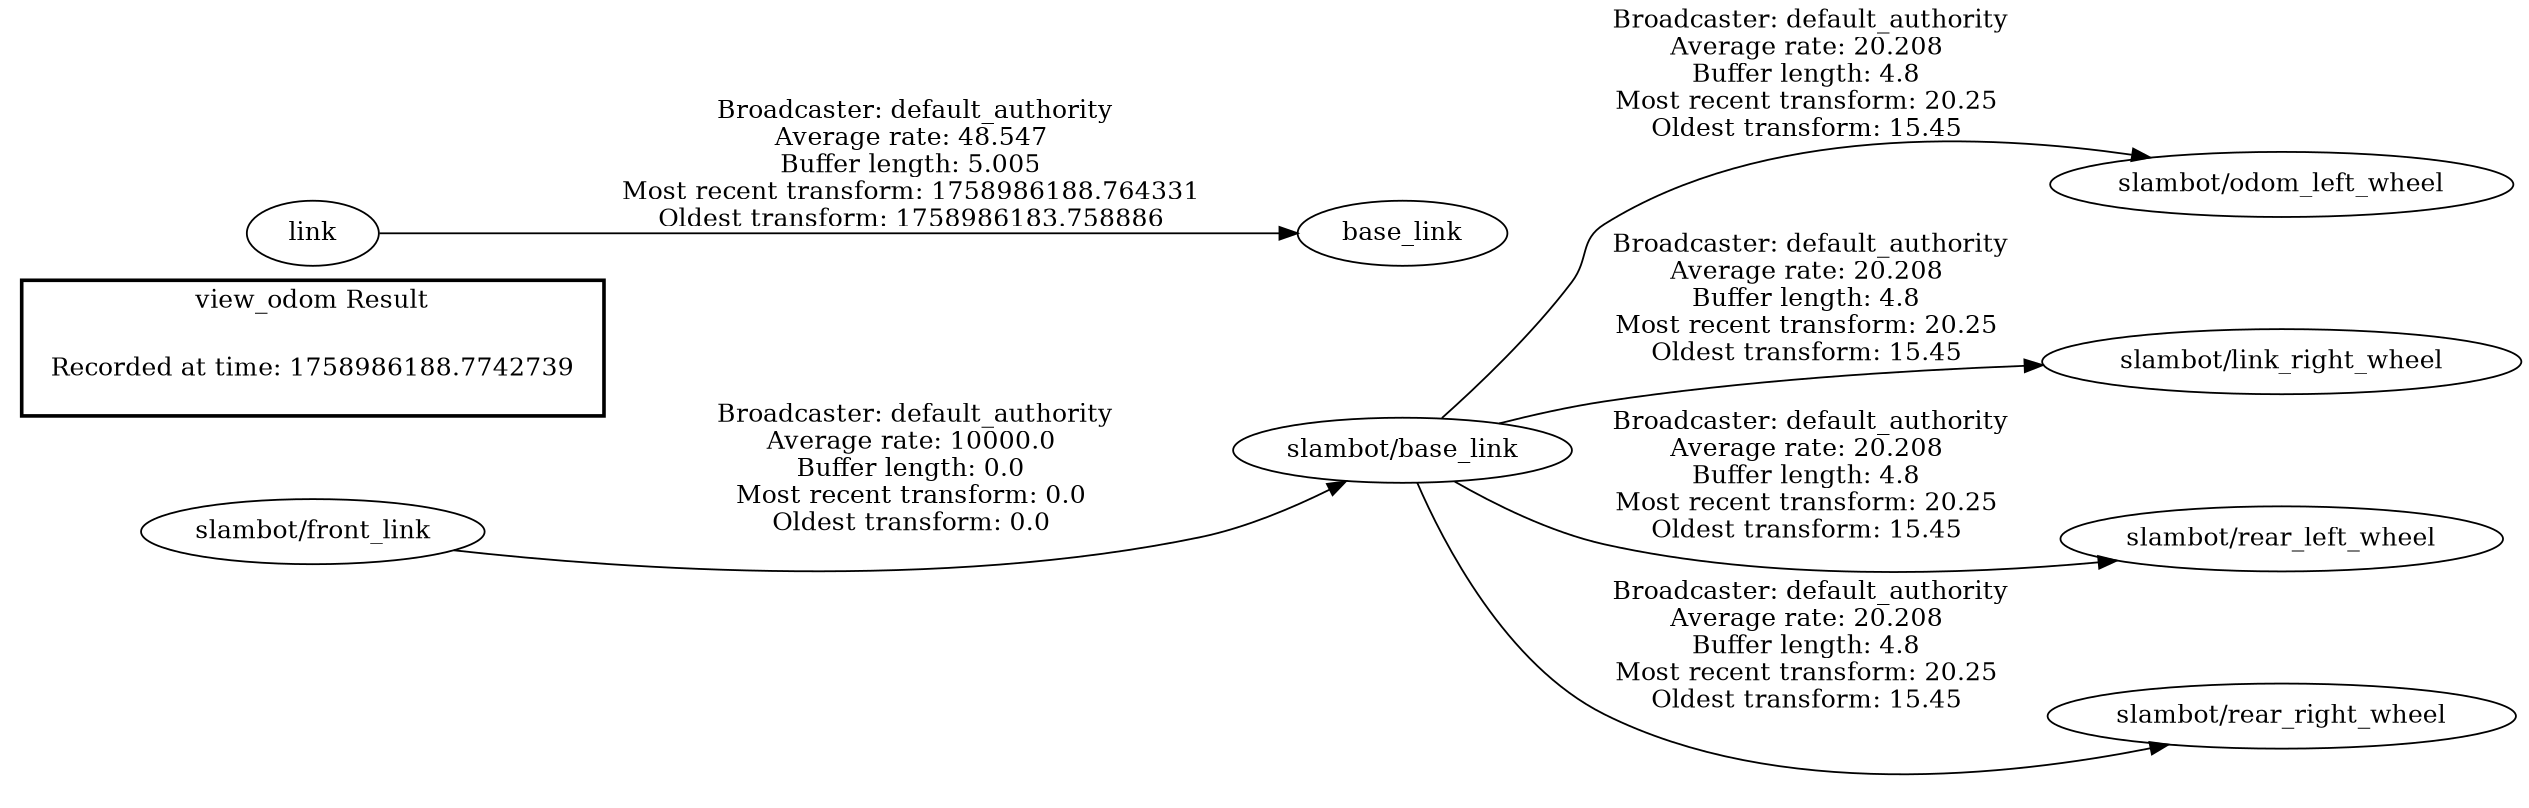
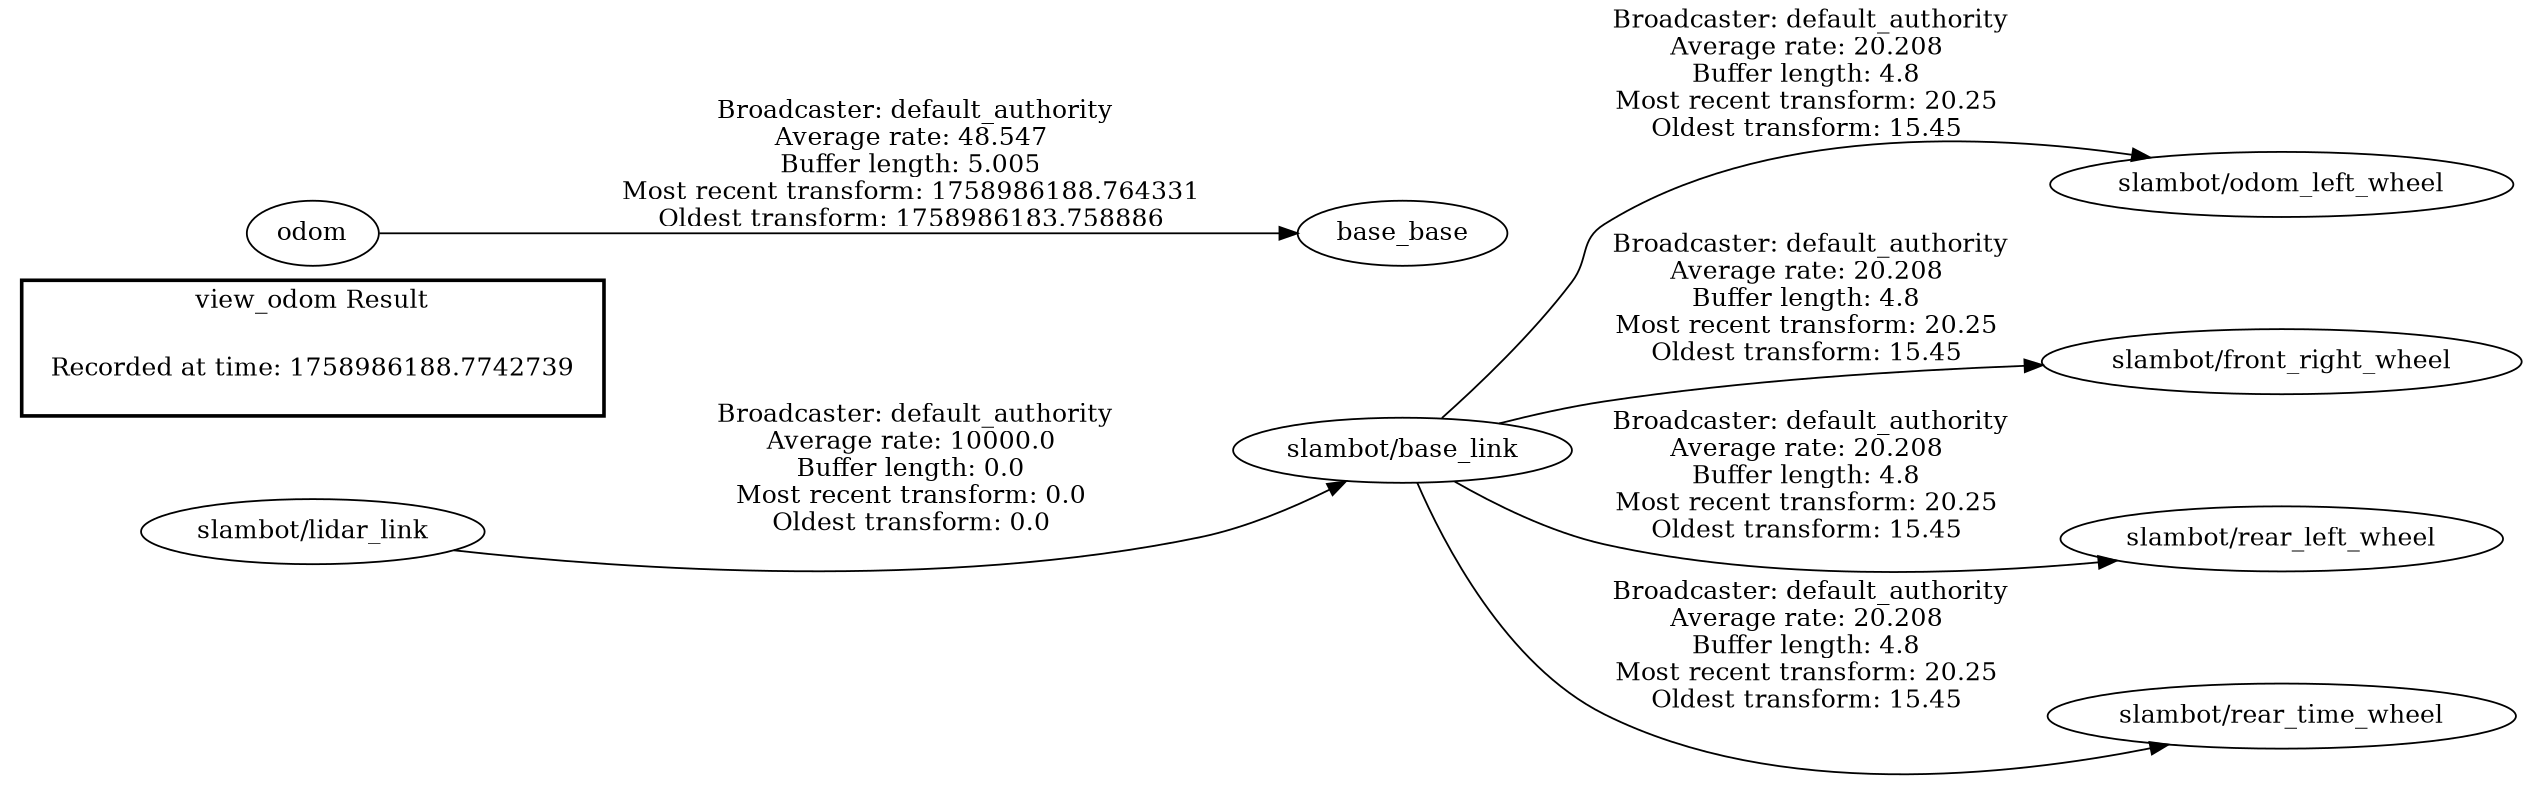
(313, 233) -> (313, 233)
(1403, 233) -> (1403, 233)
(2282, 362) -> (2282, 362)
(313, 532) -> (313, 532)
(2282, 716) -> (2282, 716)
